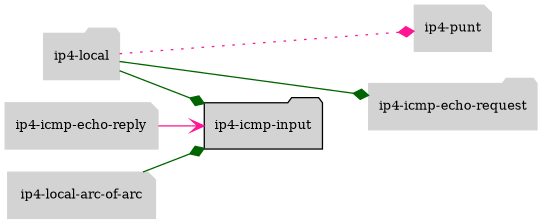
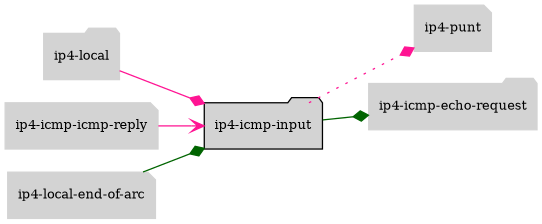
(259, 43) -> (354, 79)
(236, 77) -> (338, 118)
(155, 84) -> (155, 84)
(82, 126) -> (82, 126)
(82, 195) -> (82, 195)
